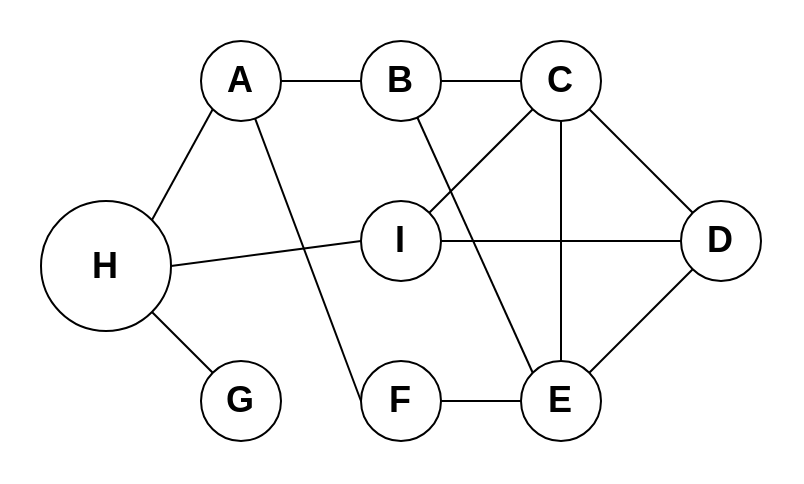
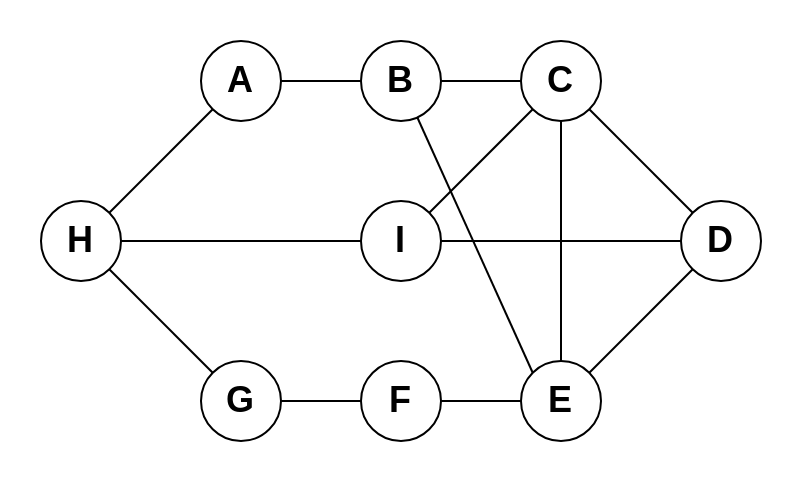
(106, 266) -> (81, 241)
(332, 323) -> (321, 401)
